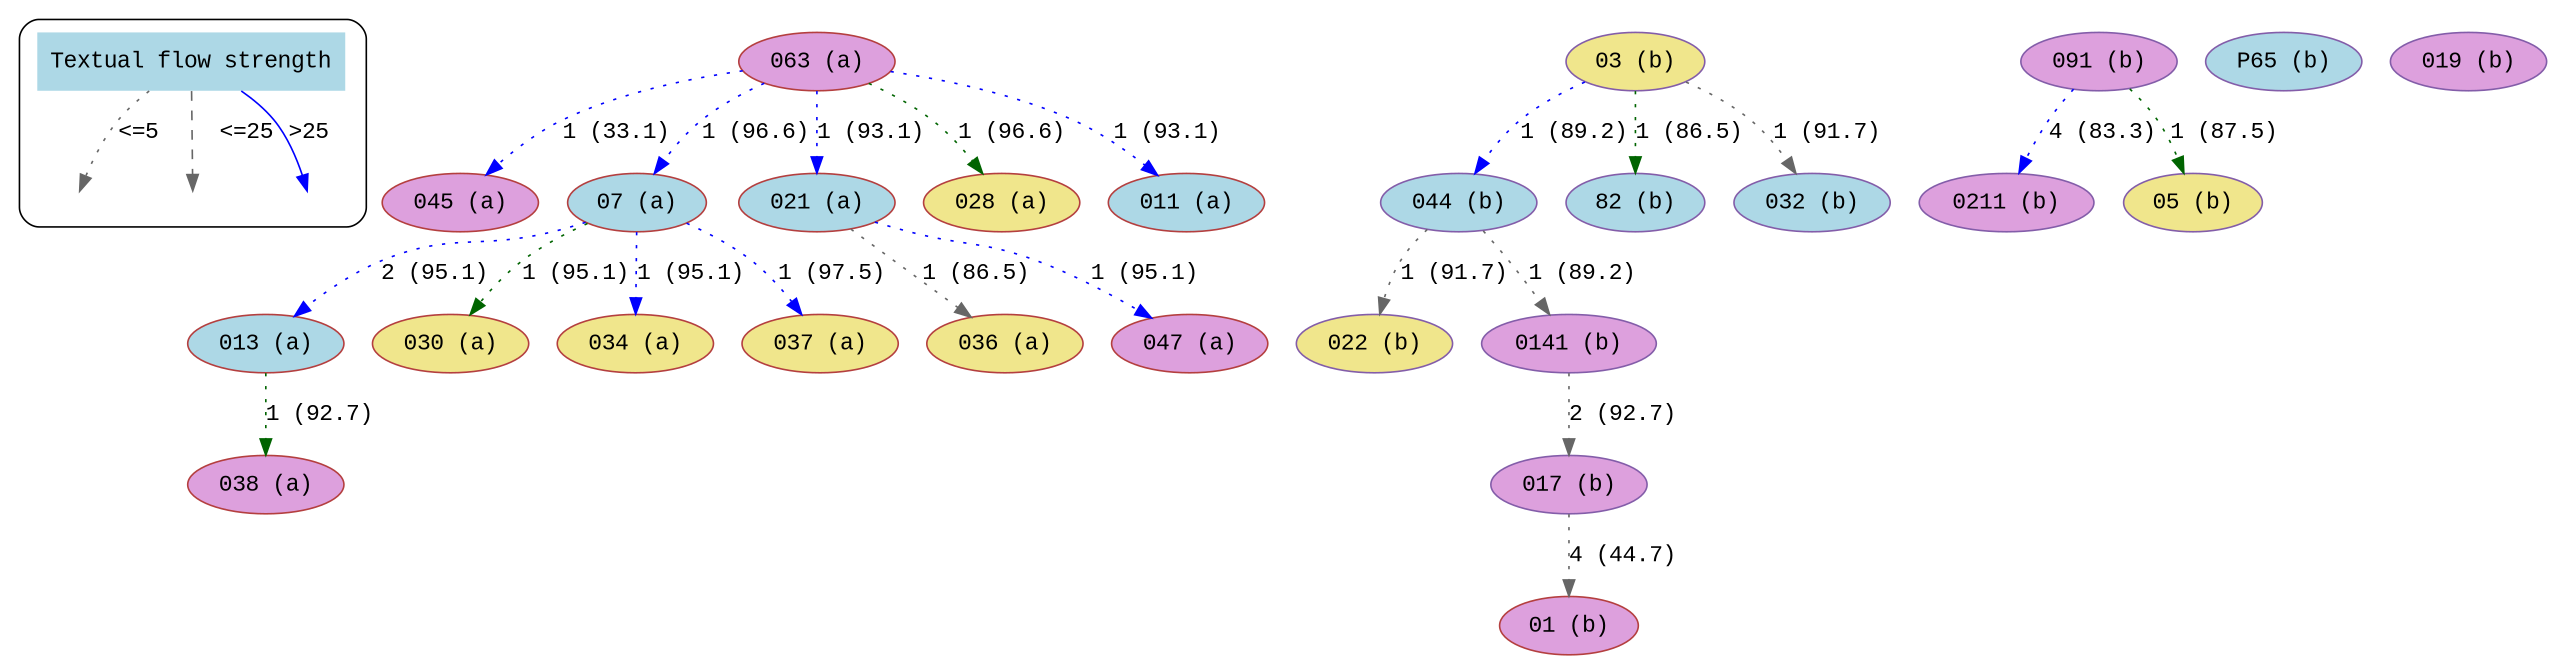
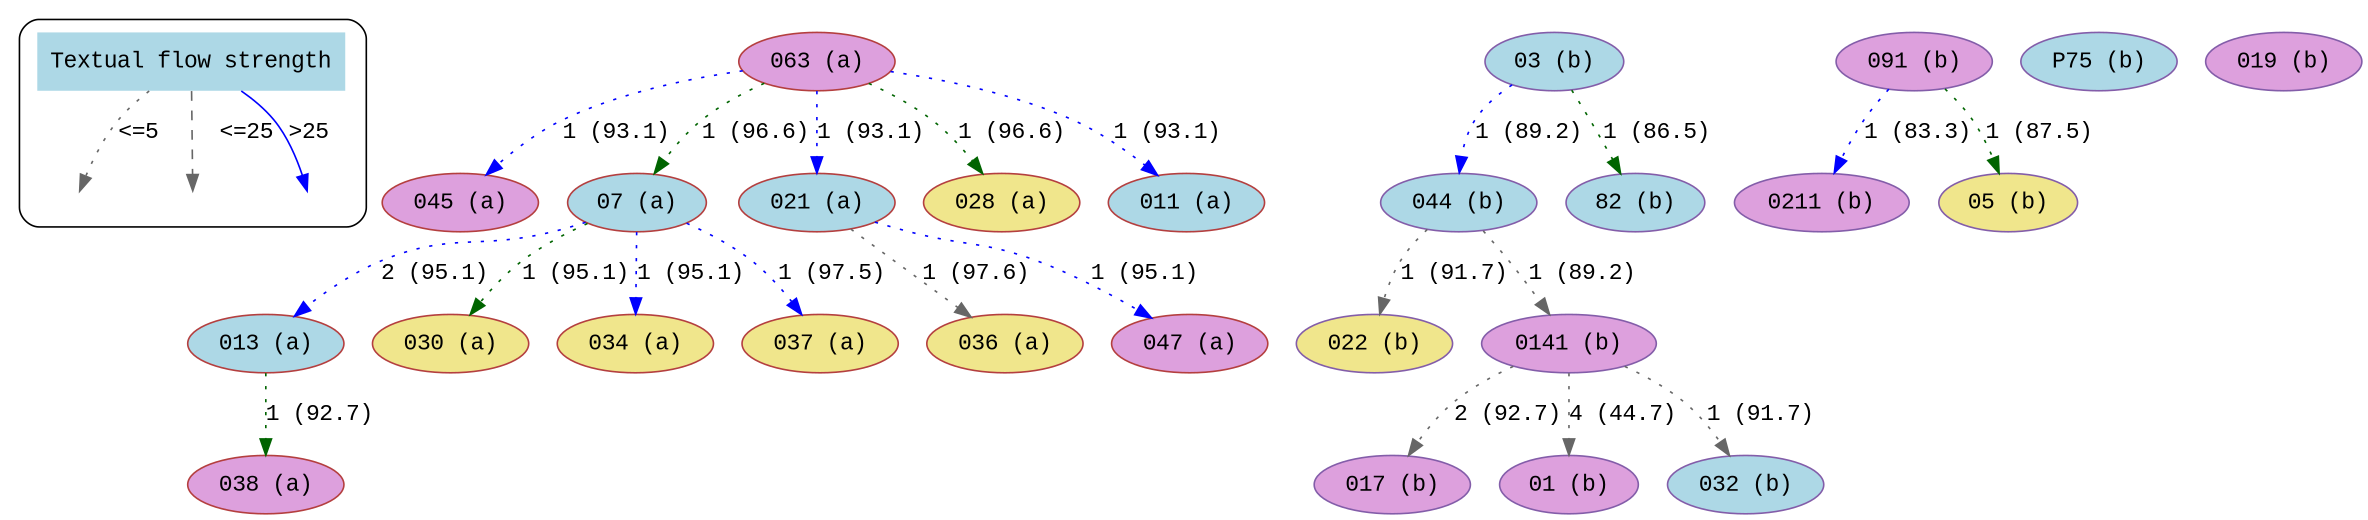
(1635, 62) -> (1554, 62)
(2284, 62) -> (2099, 62)
(1742, 114) -> (1678, 397)
(709, 115) -> (709, 115)
(617, 132) -> (617, 132)
(2103, 132) -> (1918, 132)
(977, 273) -> (977, 273)
(1569, 547) -> (1569, 406)
(1569, 626) -> (1569, 485)
